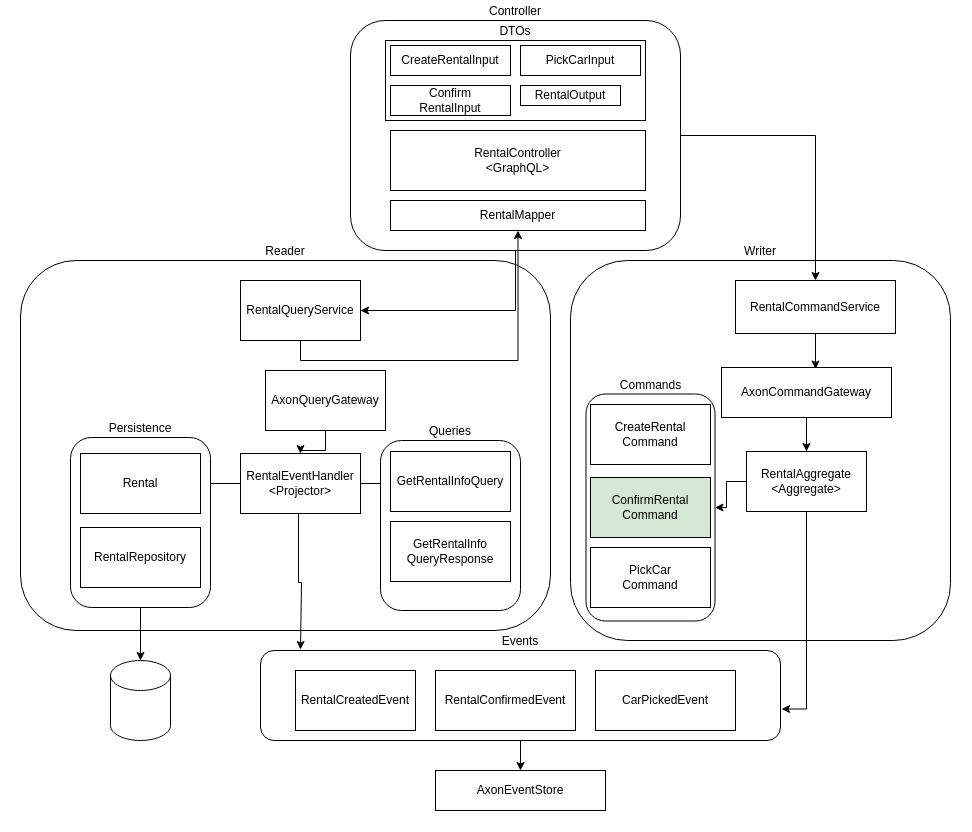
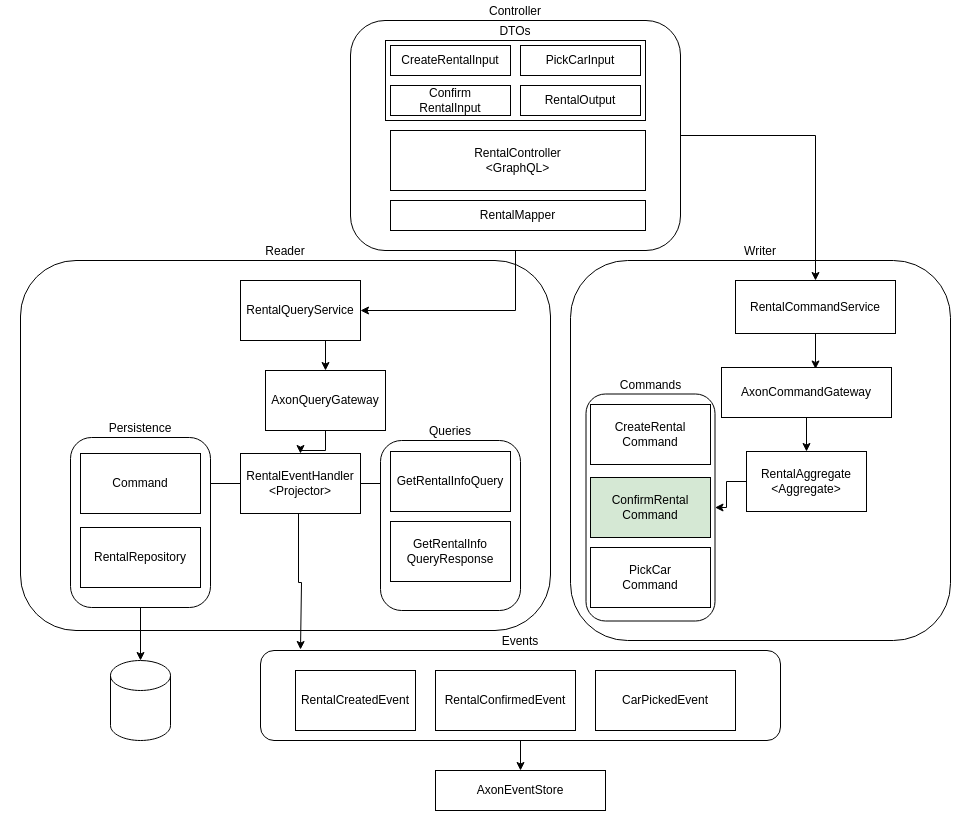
(571, 96) -> (581, 101)
(461, 361) -> (326, 351)
(141, 484) -> (141, 484)
(807, 619) -> none
